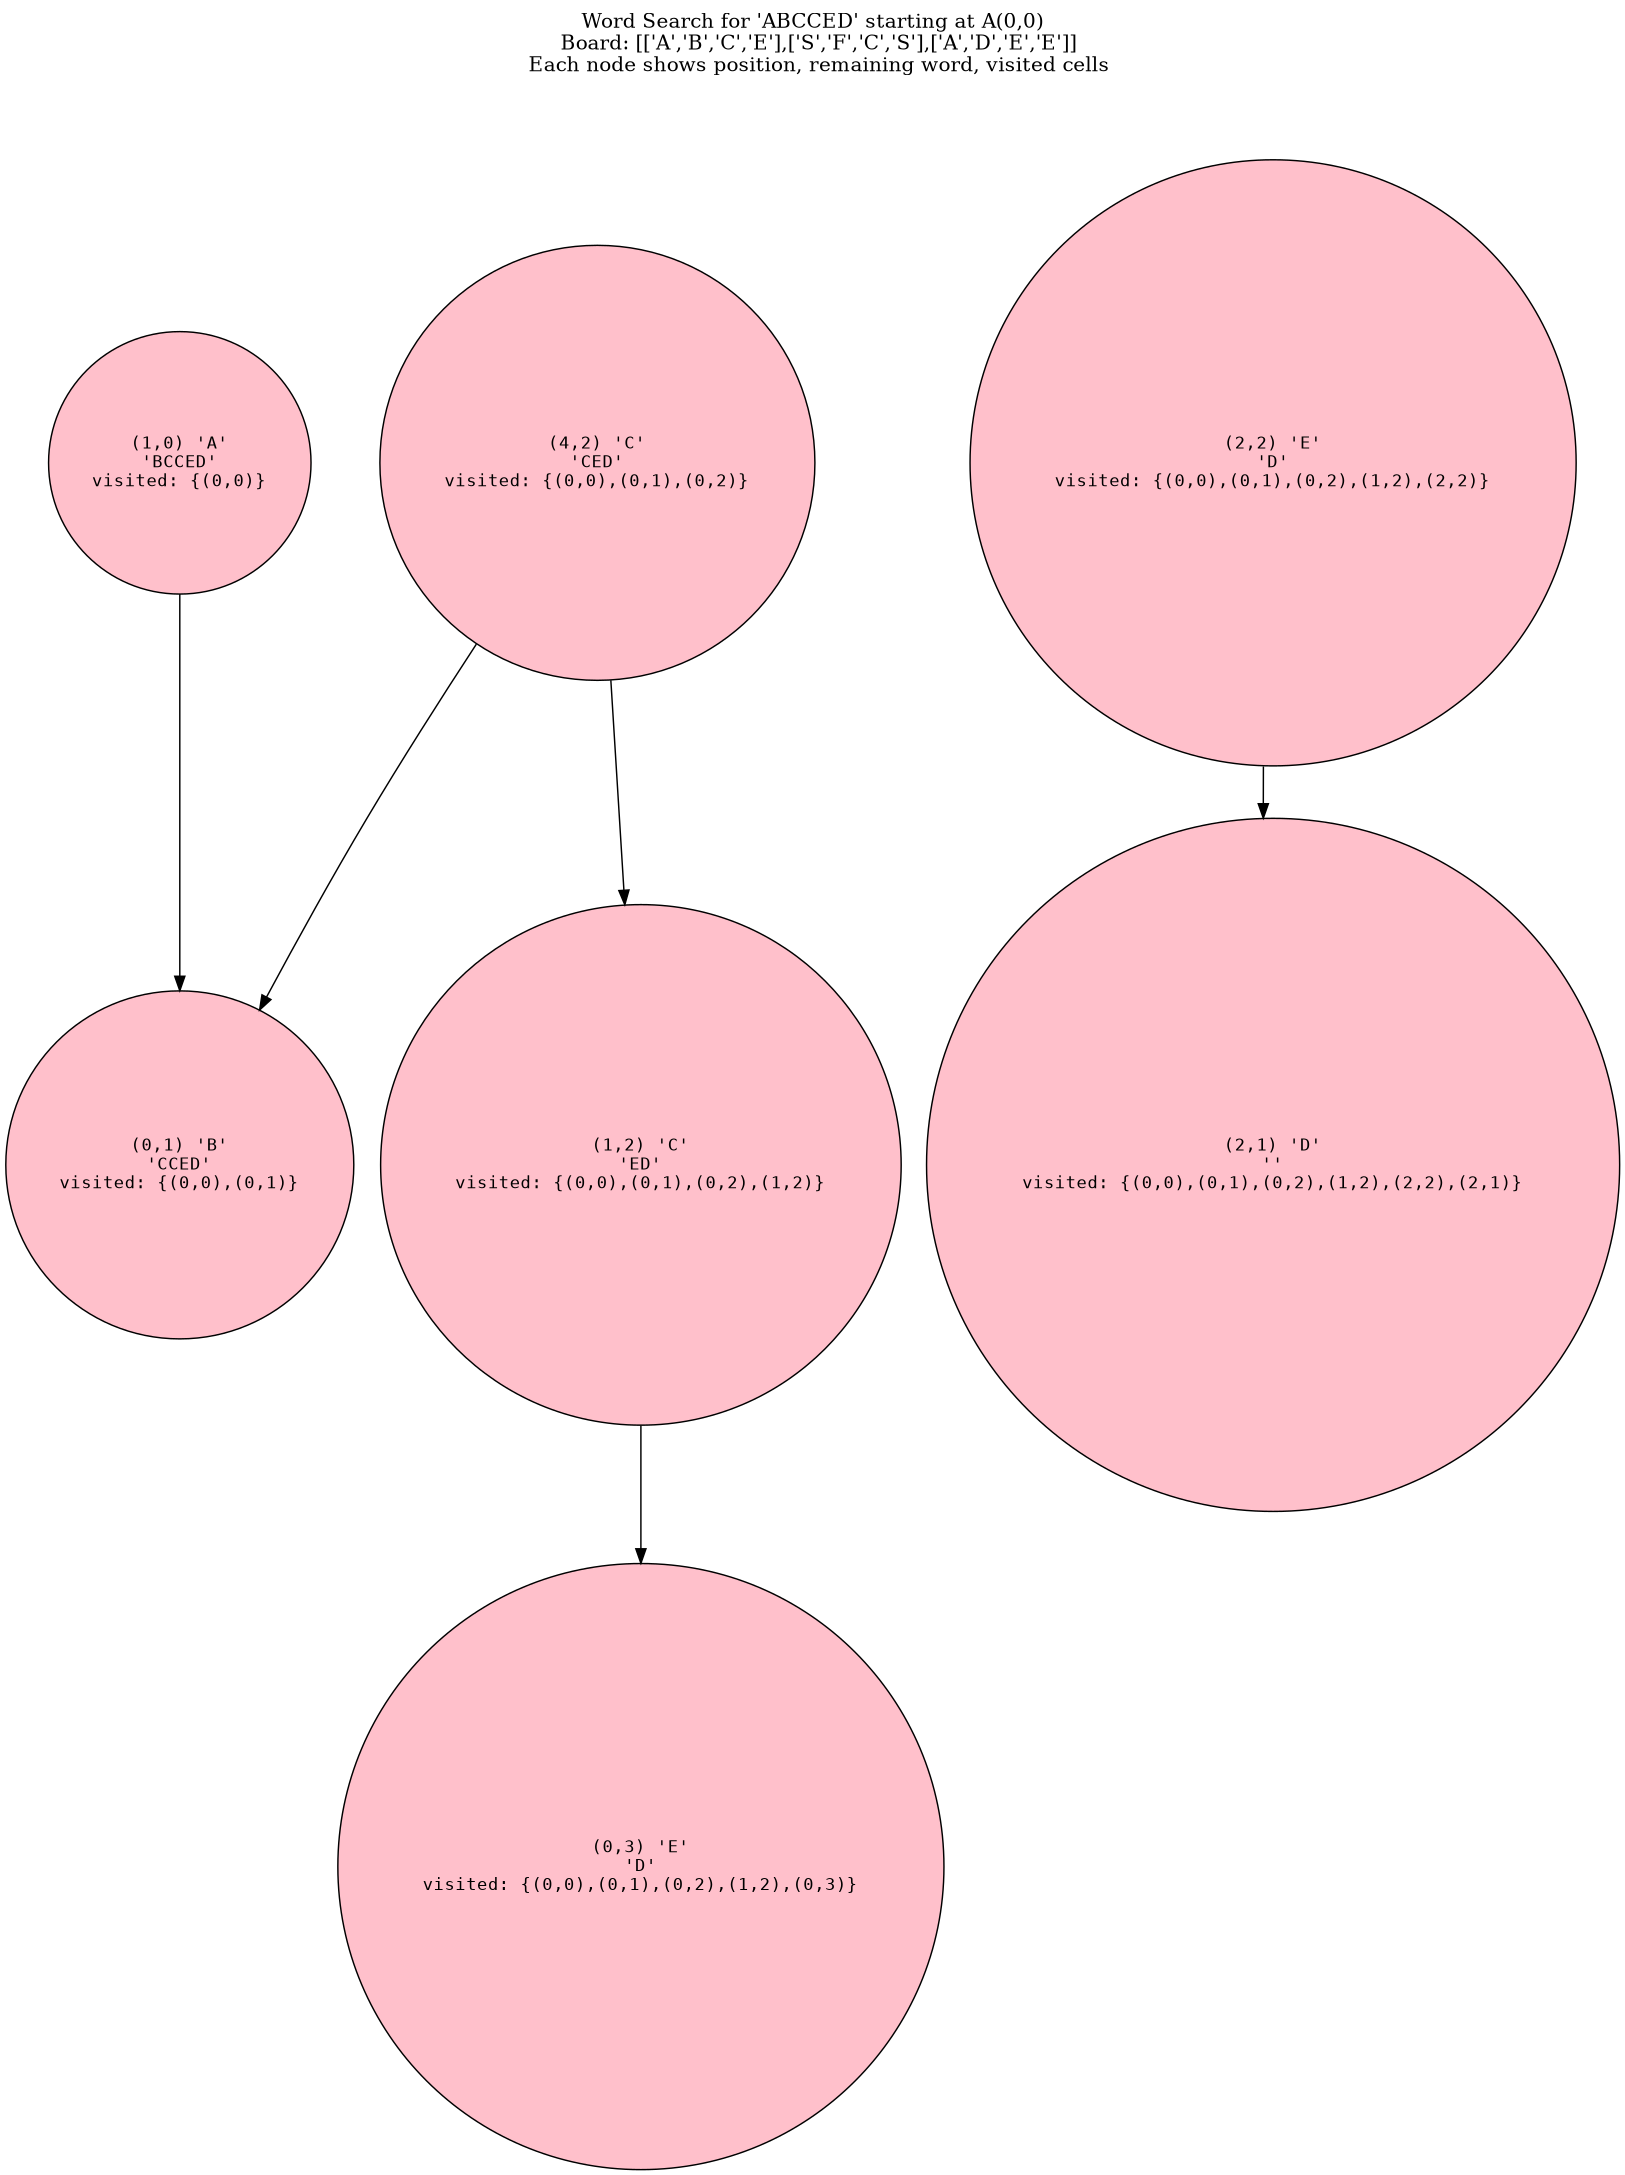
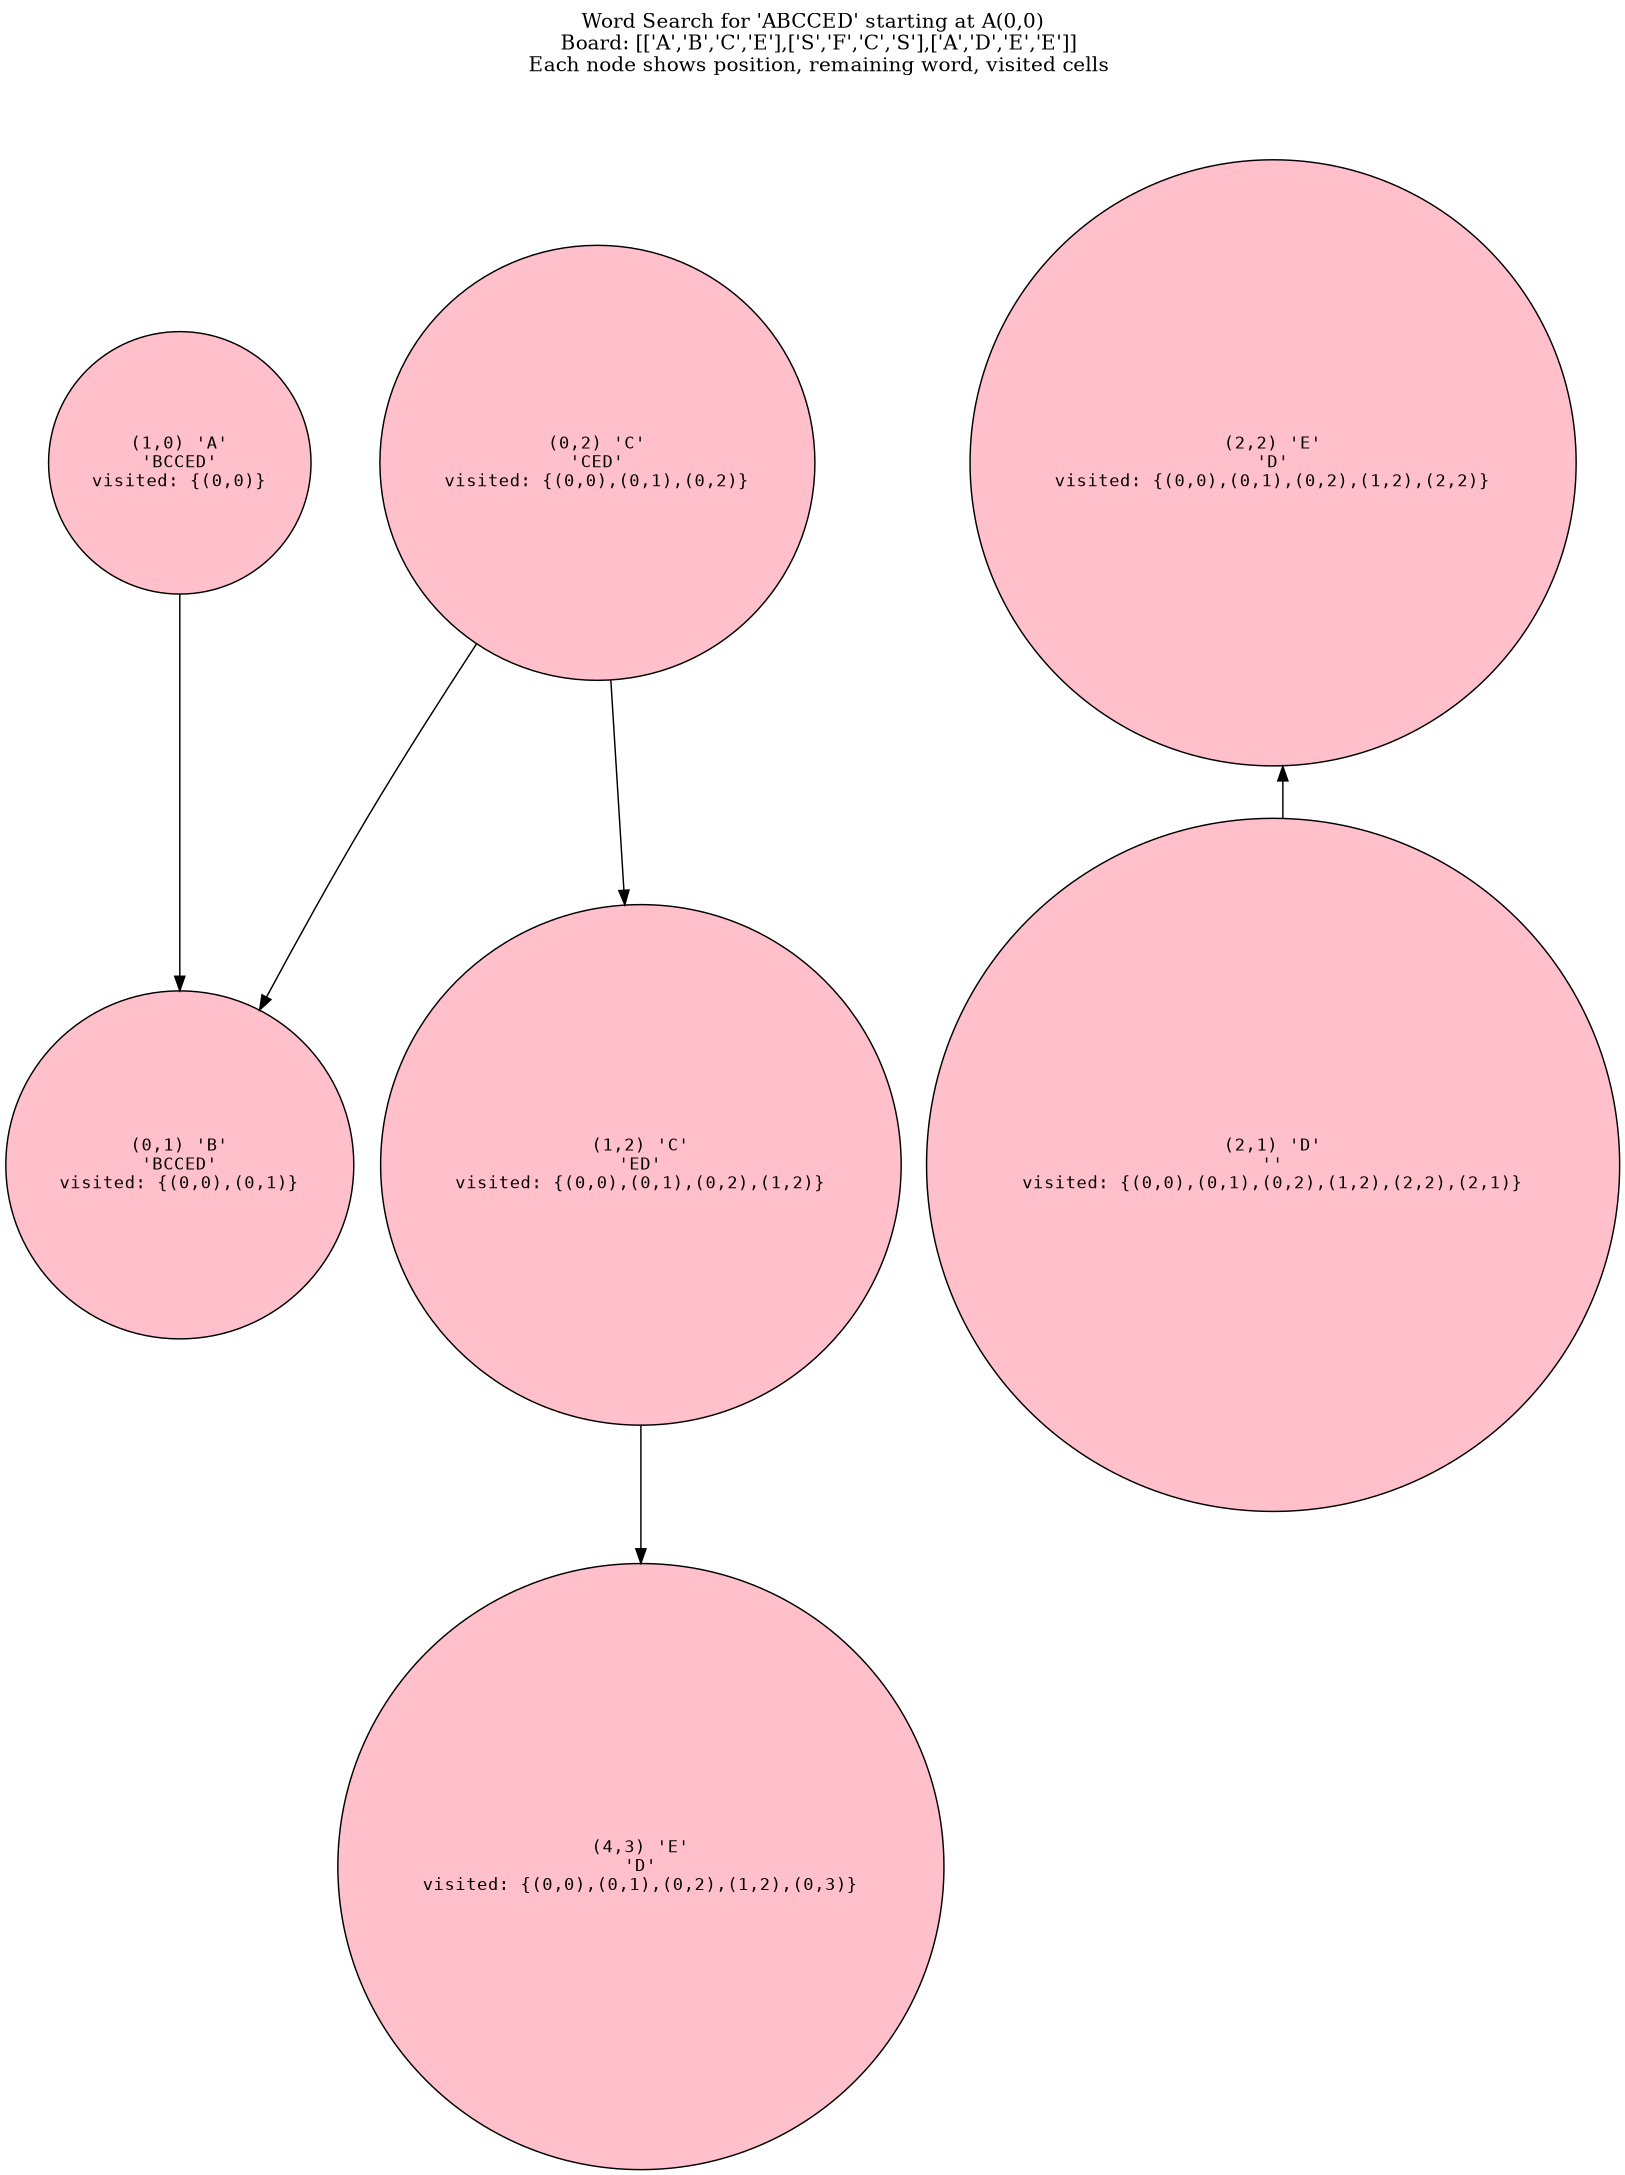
(597, 463) -> (597, 463)
(1263, 785) -> (1283, 800)
(180, 1165) -> (180, 1165)
(641, 1867) -> (641, 1867)
